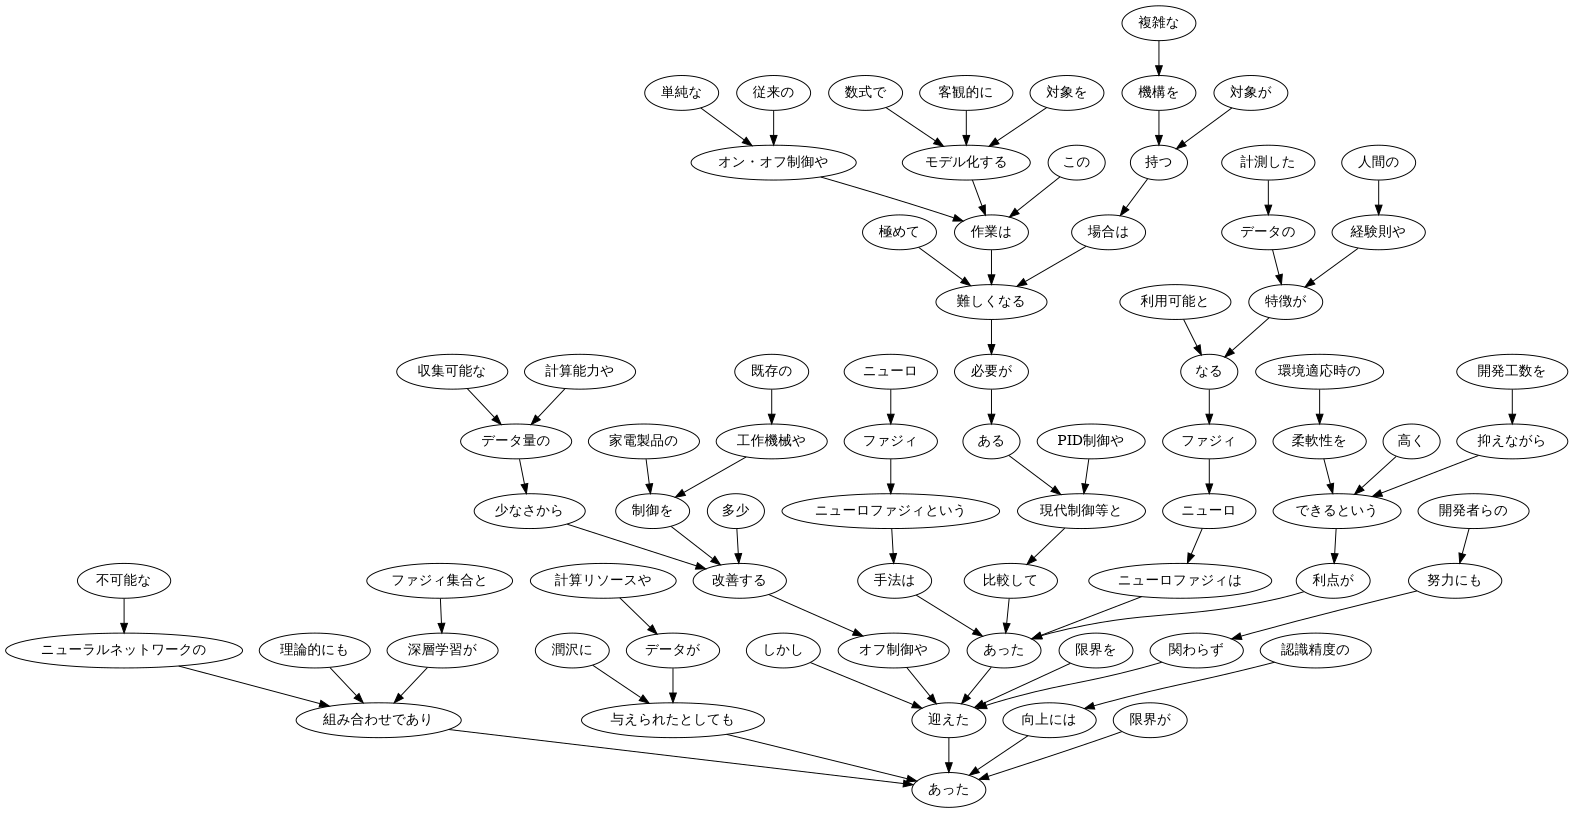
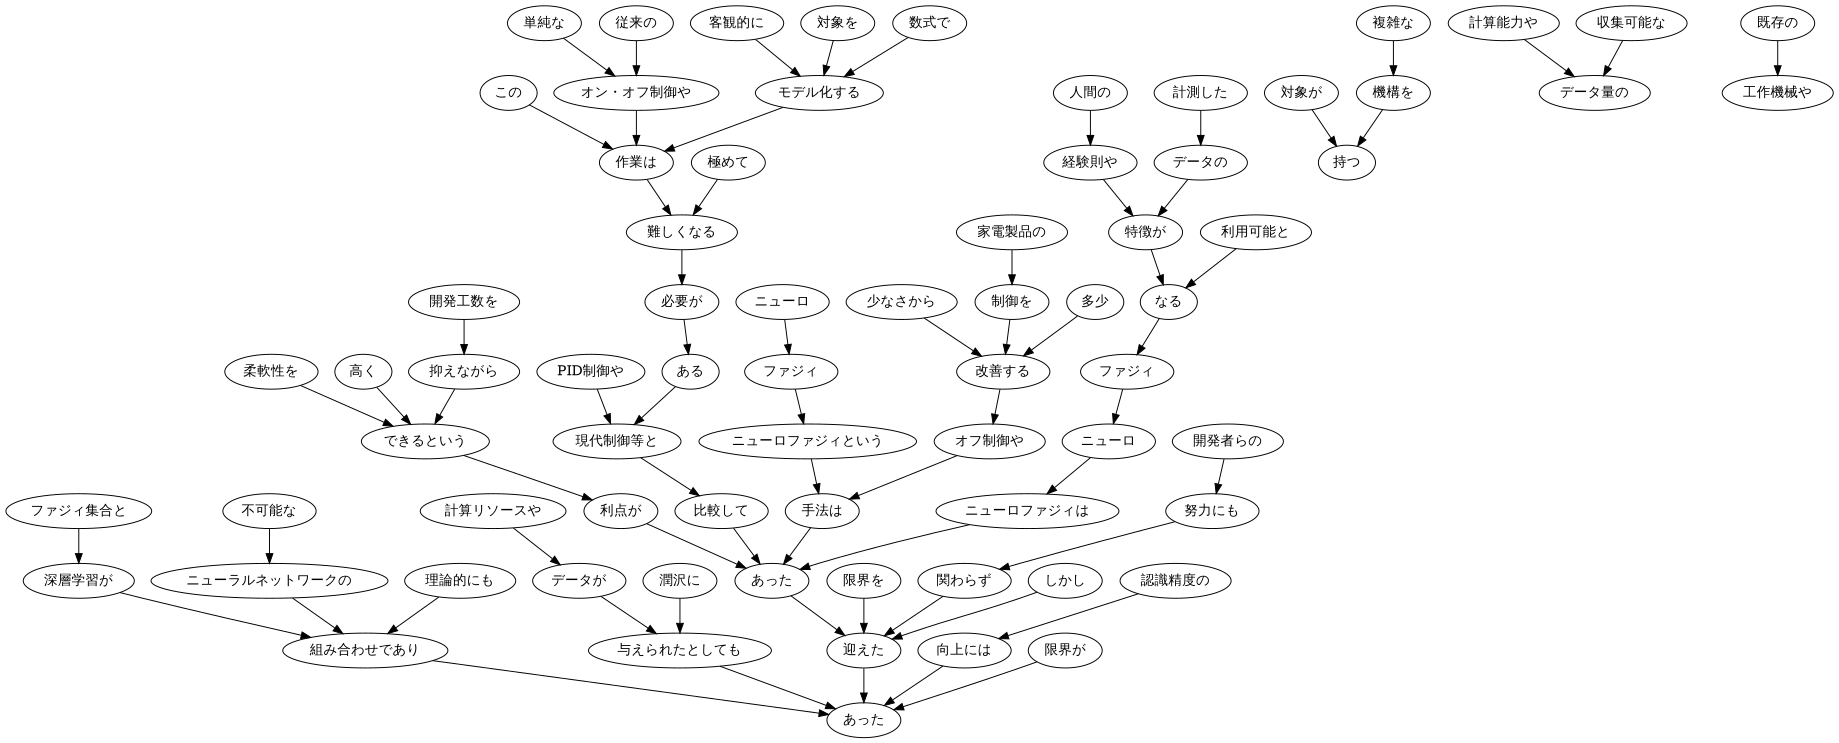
(1109, 232) -> none
(1320, 372) -> none
(522, 472) -> none
(715, 475) -> none
(918, 682) -> (908, 476)
